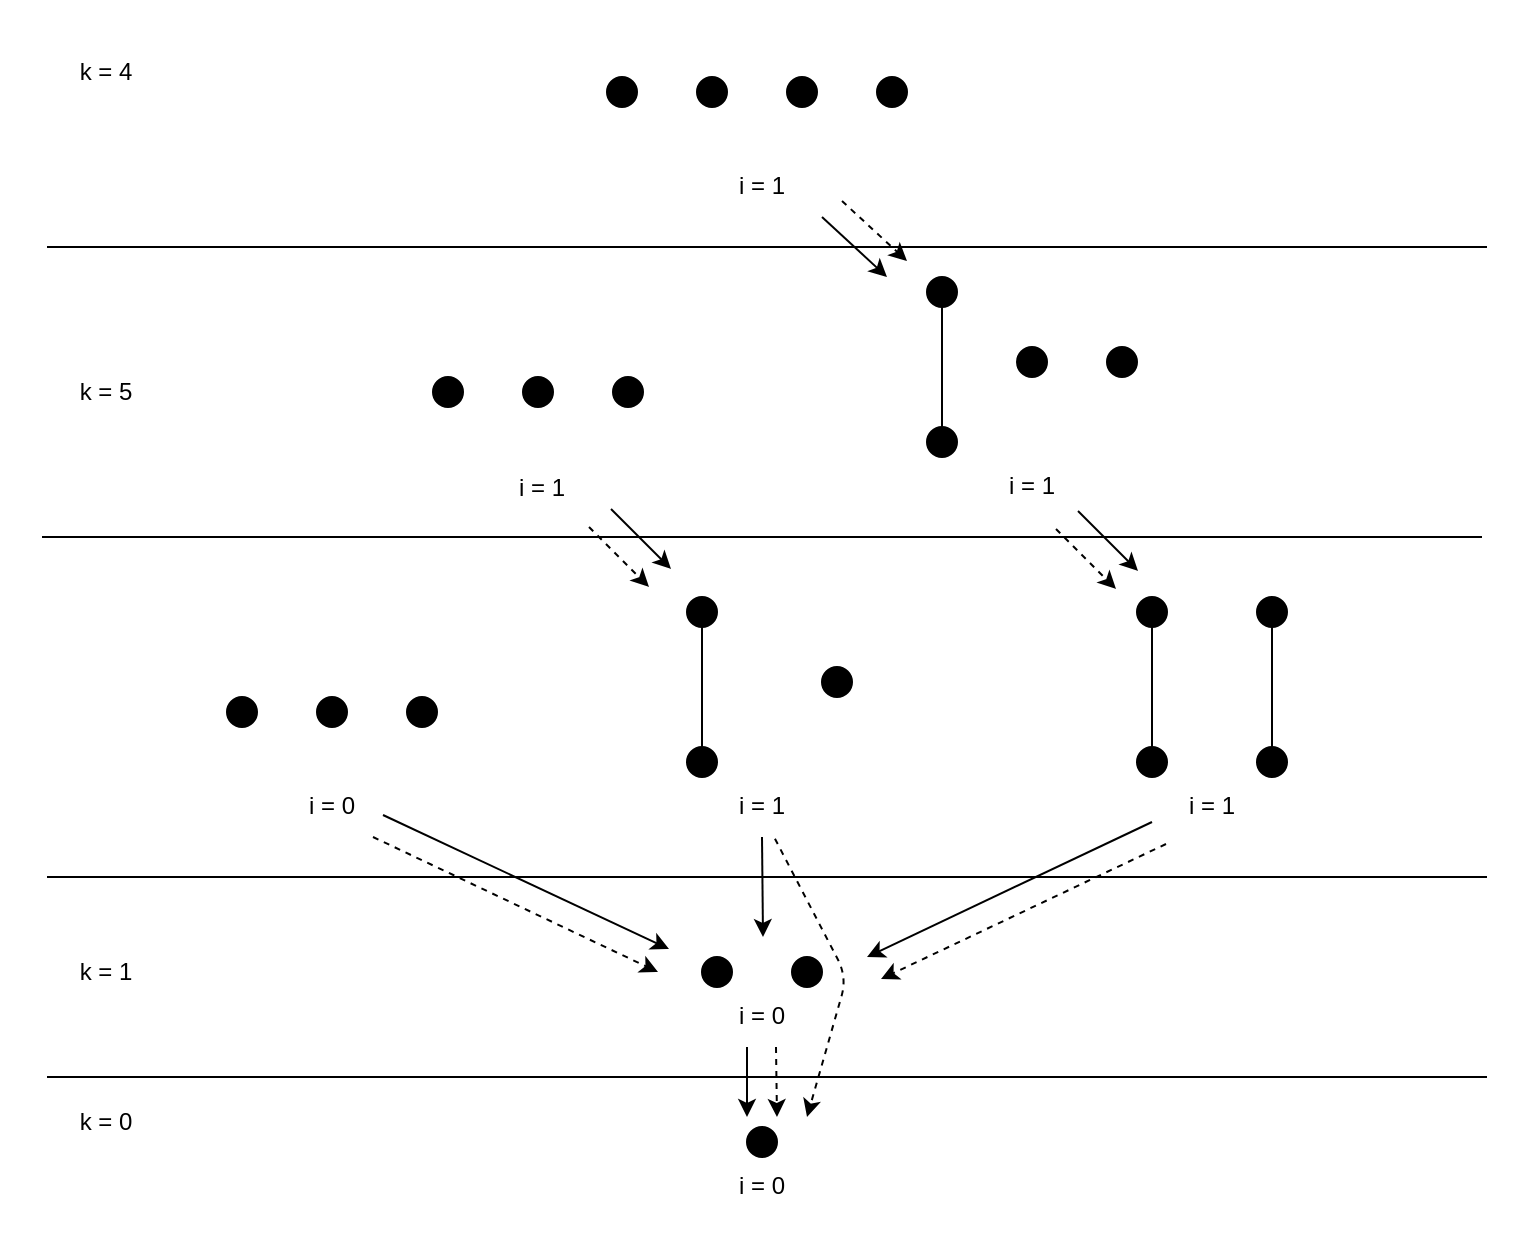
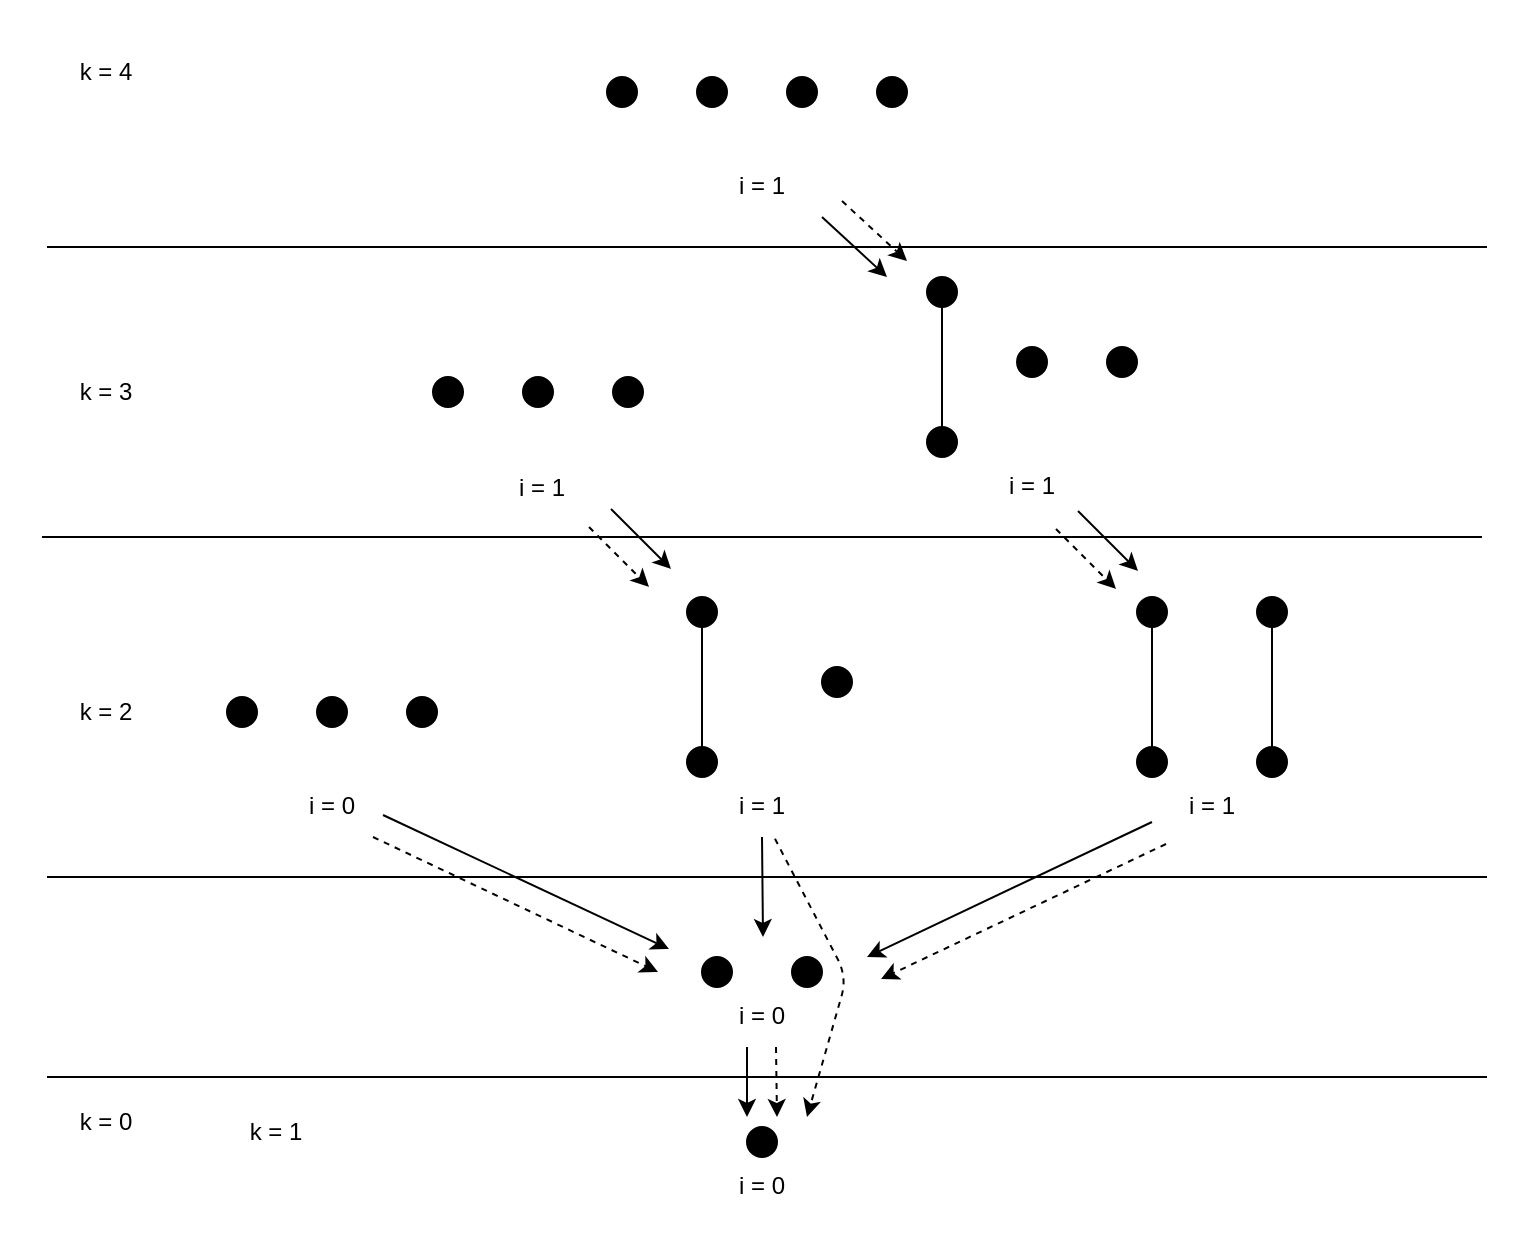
(107, 393) -> (107, 393)
none -> (107, 712)
(107, 972) -> (277, 1132)
